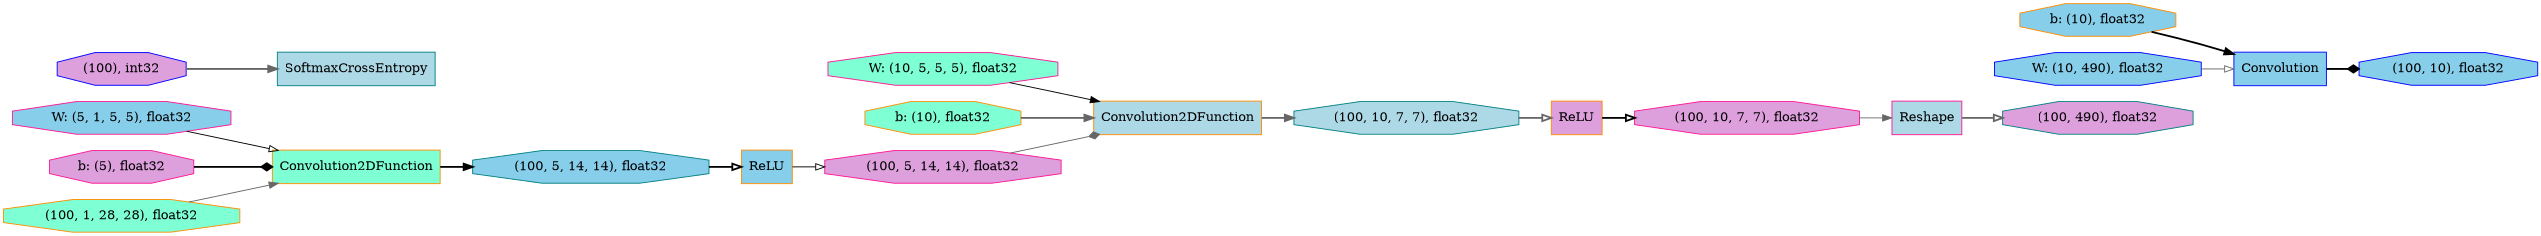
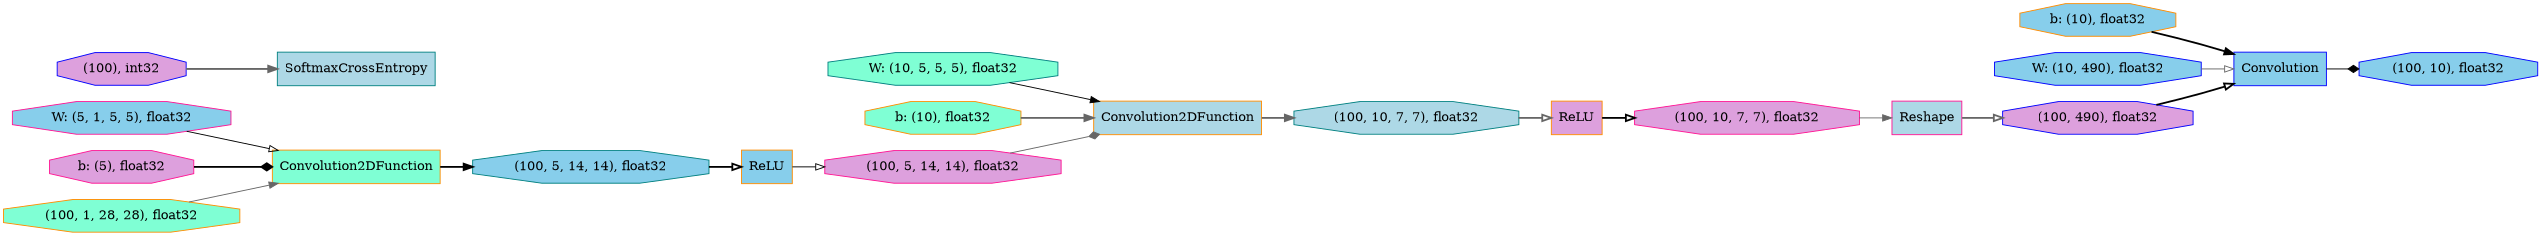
(943, 69) -> (943, 69)
(2337, 69) -> (2337, 69)
none -> (2191, 96)
(2098, 118) -> (2098, 118)
